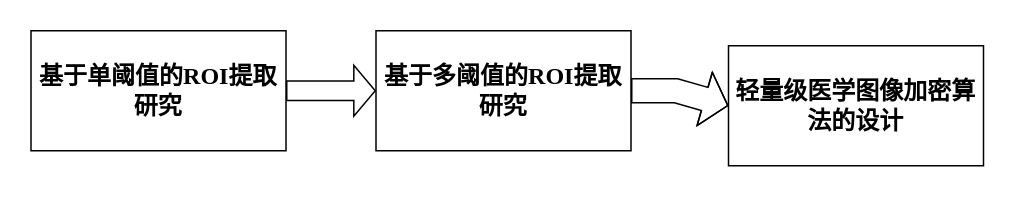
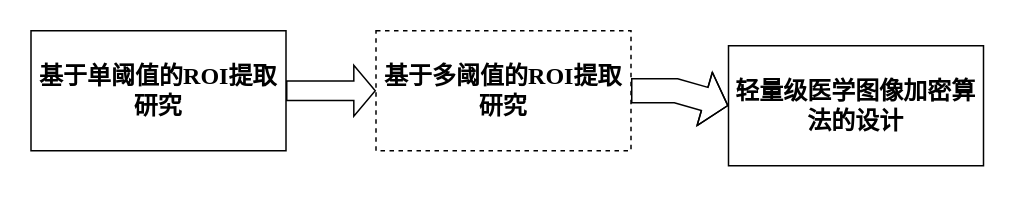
(503, 91) -> (503, 91)
